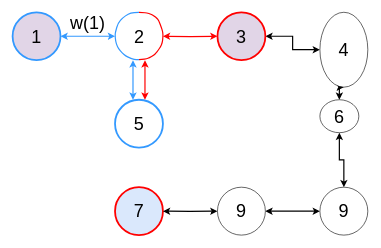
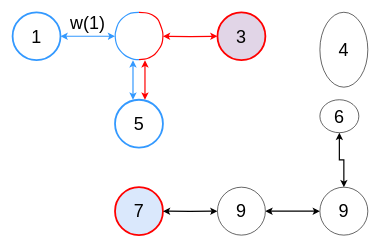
(36, 36) -> (36, 36)
(139, 36) -> none
(293, 43) -> none
(340, 91) -> none
